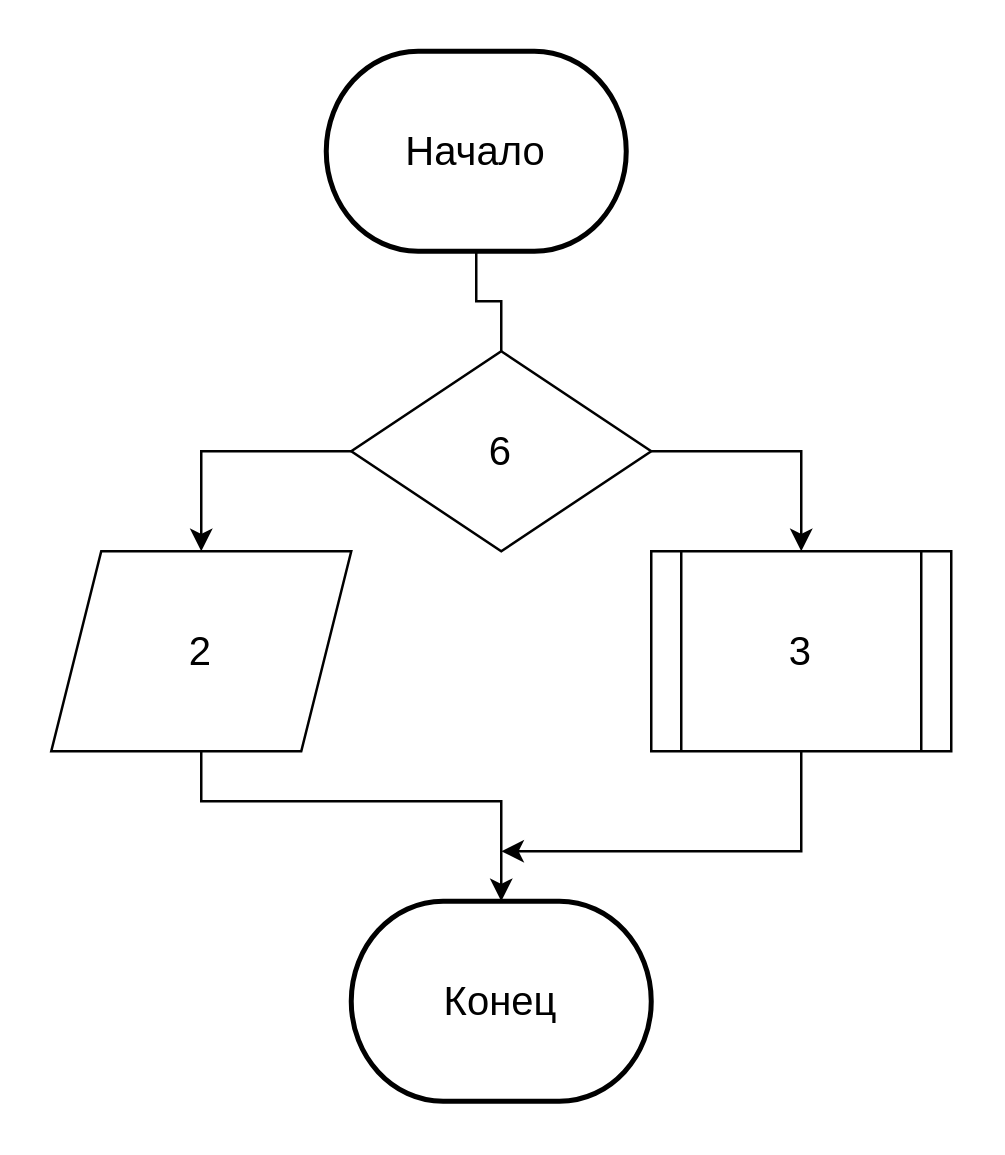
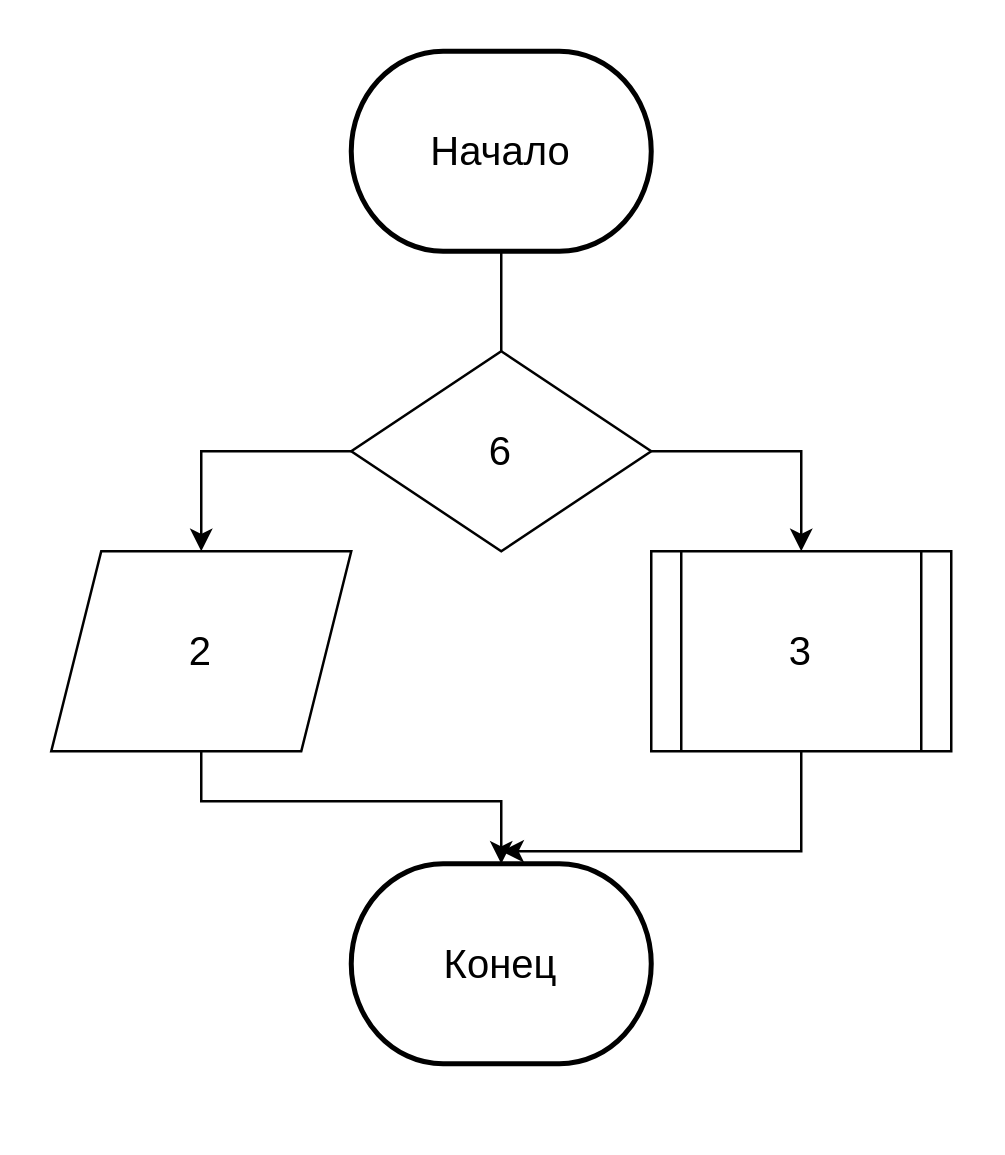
(476, 151) -> (501, 151)
(501, 1001) -> (501, 964)
